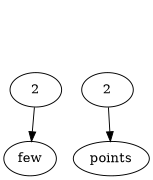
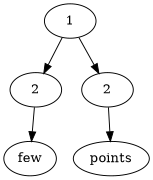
none -> (70, 21)
